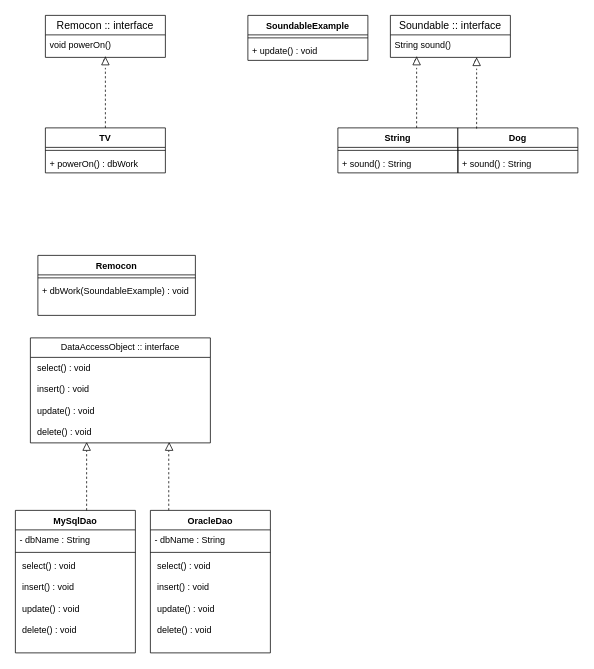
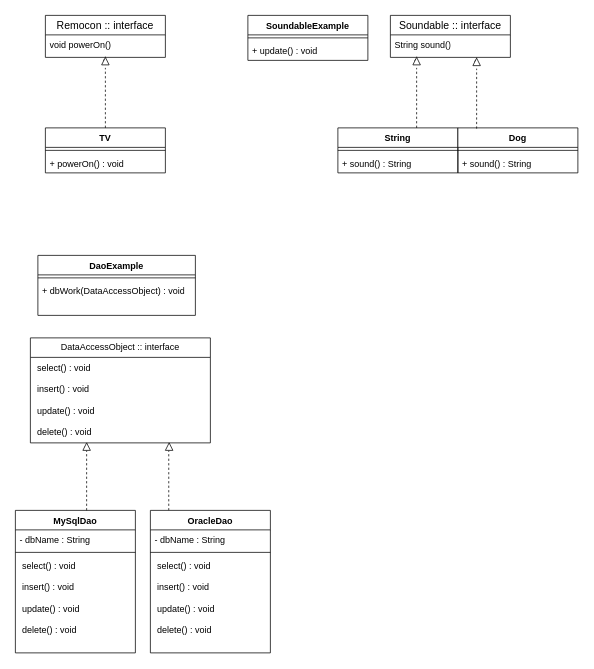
(96, 164) -> (89, 164)
(117, 266) -> (117, 266)
(117, 292) -> (117, 297)
